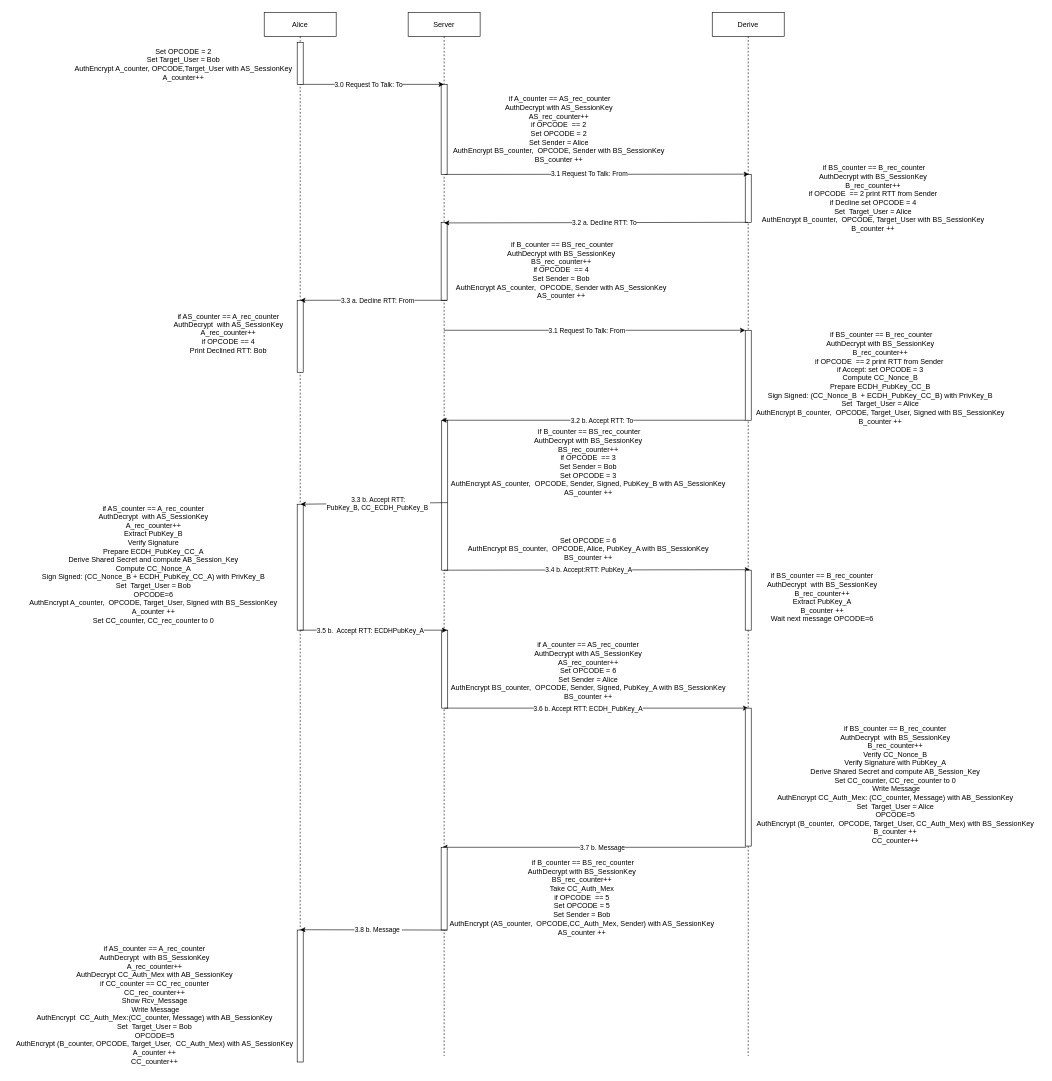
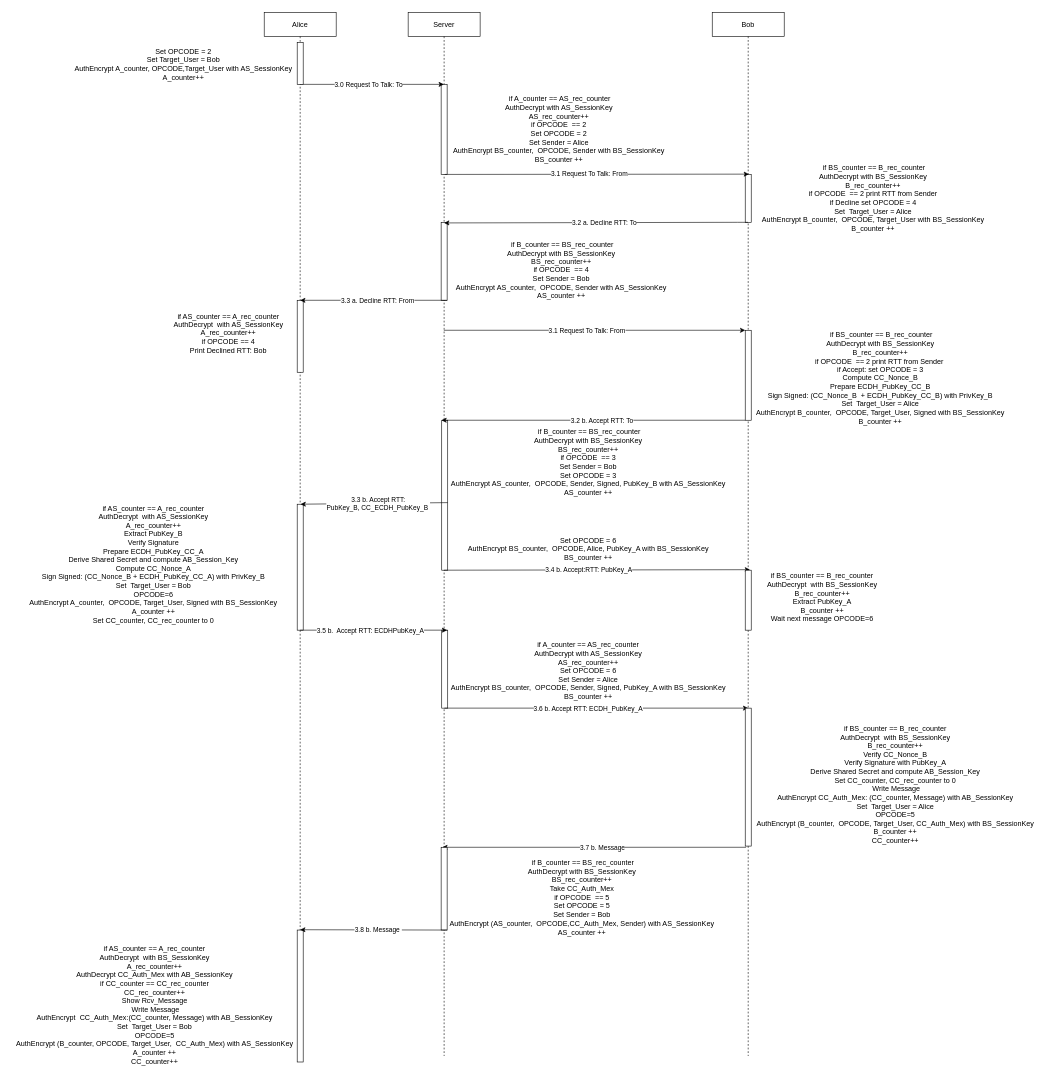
(748, 25) -> (748, 25)
